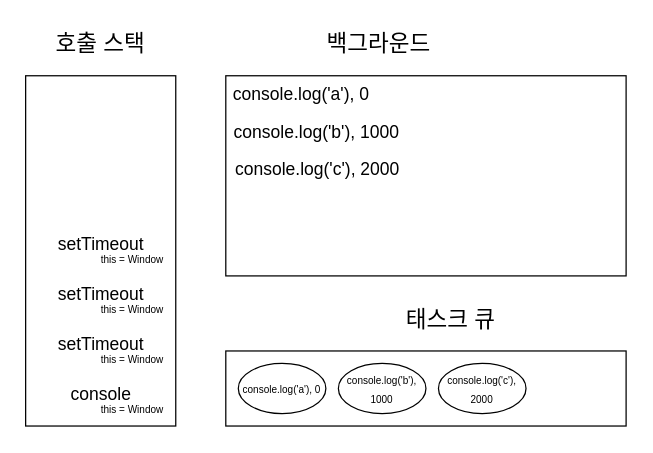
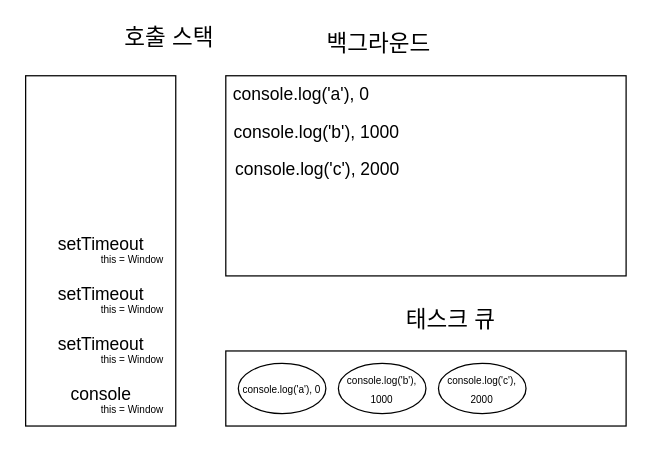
(101, 44) -> (169, 38)
